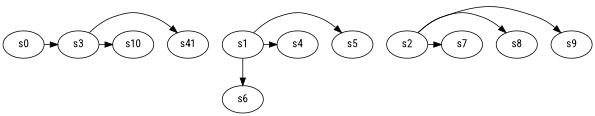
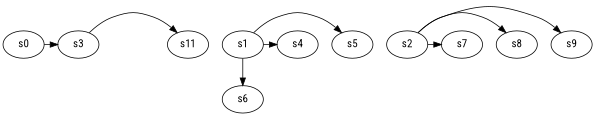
(133, 45) -> none
(188, 45) -> (188, 45)
